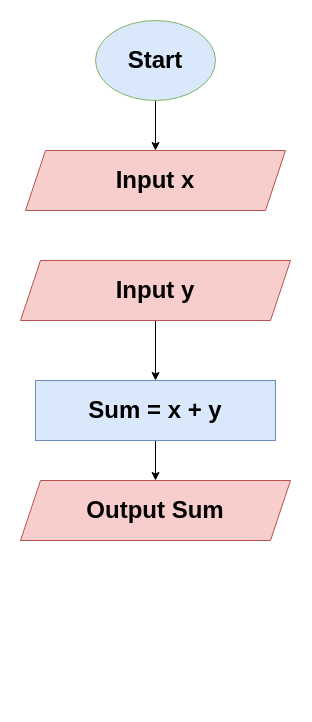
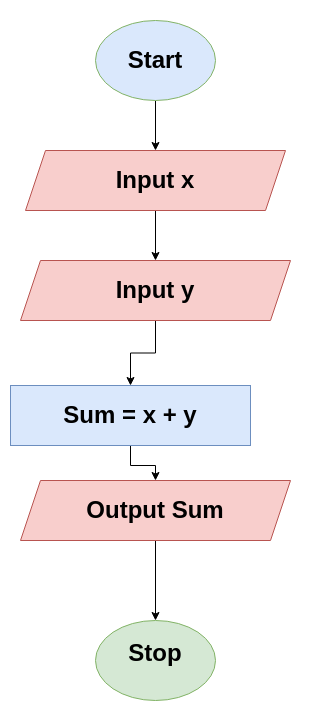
none -> (156, 232)
(156, 411) -> (131, 416)
none -> (156, 577)
none -> (156, 661)
